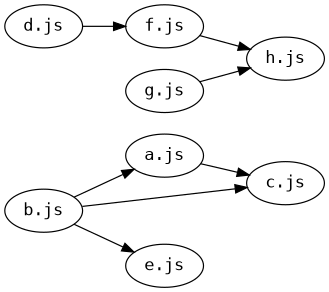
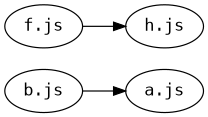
(44, 26) -> none
(165, 91) -> none
(286, 183) -> none
(165, 266) -> none
